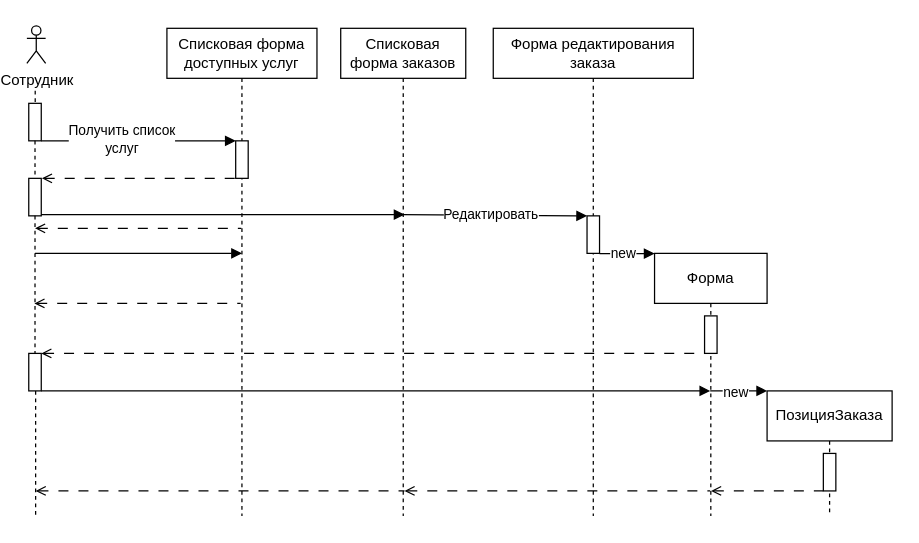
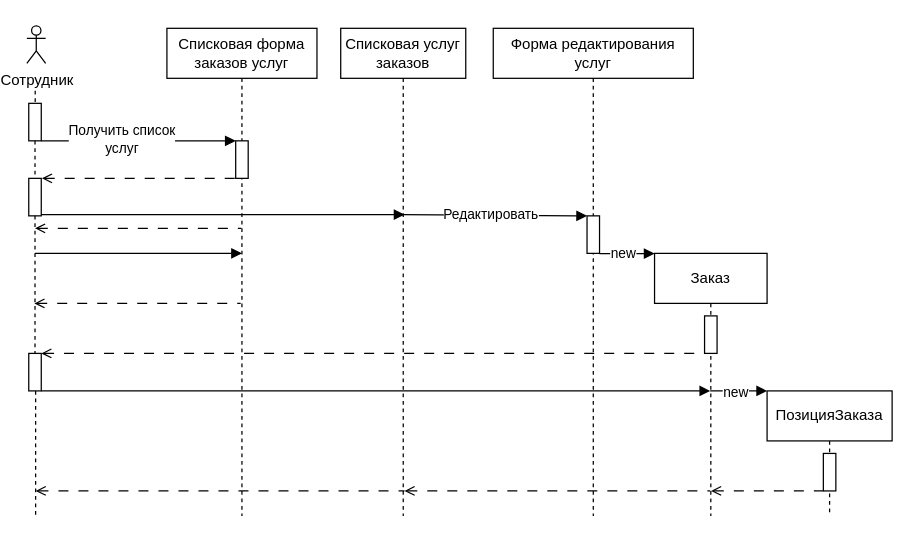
(242, 53) -> (242, 53)
(403, 53) -> (403, 53)
(593, 53) -> (593, 53)
(711, 278) -> (711, 278)
